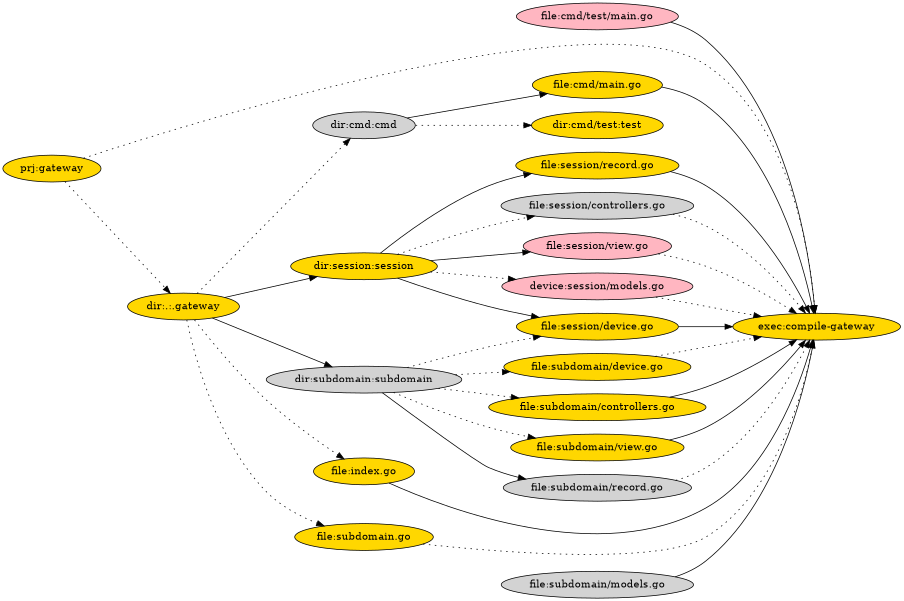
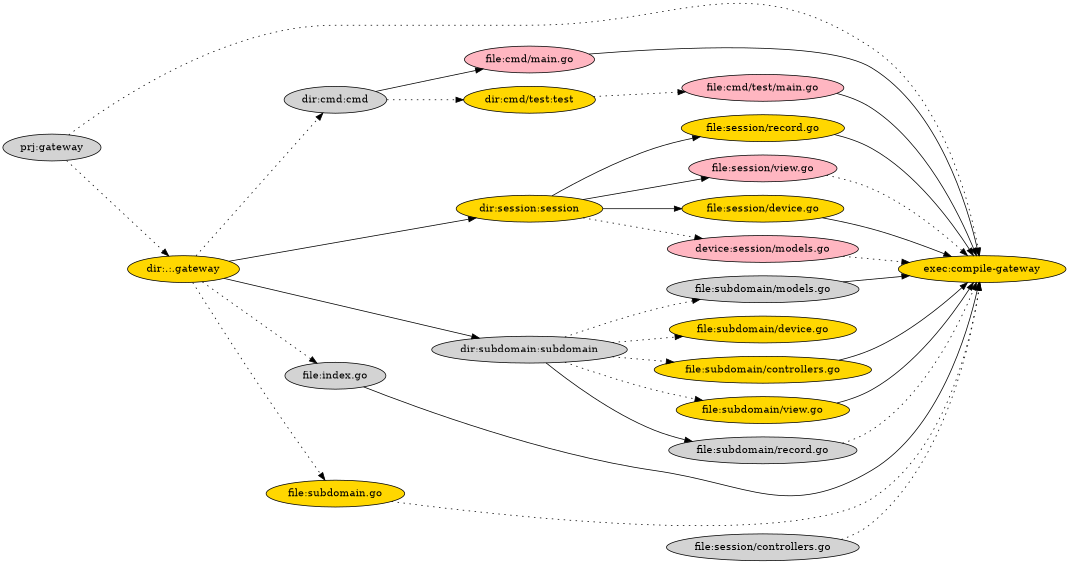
(597, 85) -> (530, 60)
none -> (636, 94)
(52, 169) -> (52, 148)
(462, 234) -> none
(705, 347) -> none
(470, 351) -> (628, 317)
(364, 471) -> (335, 376)
